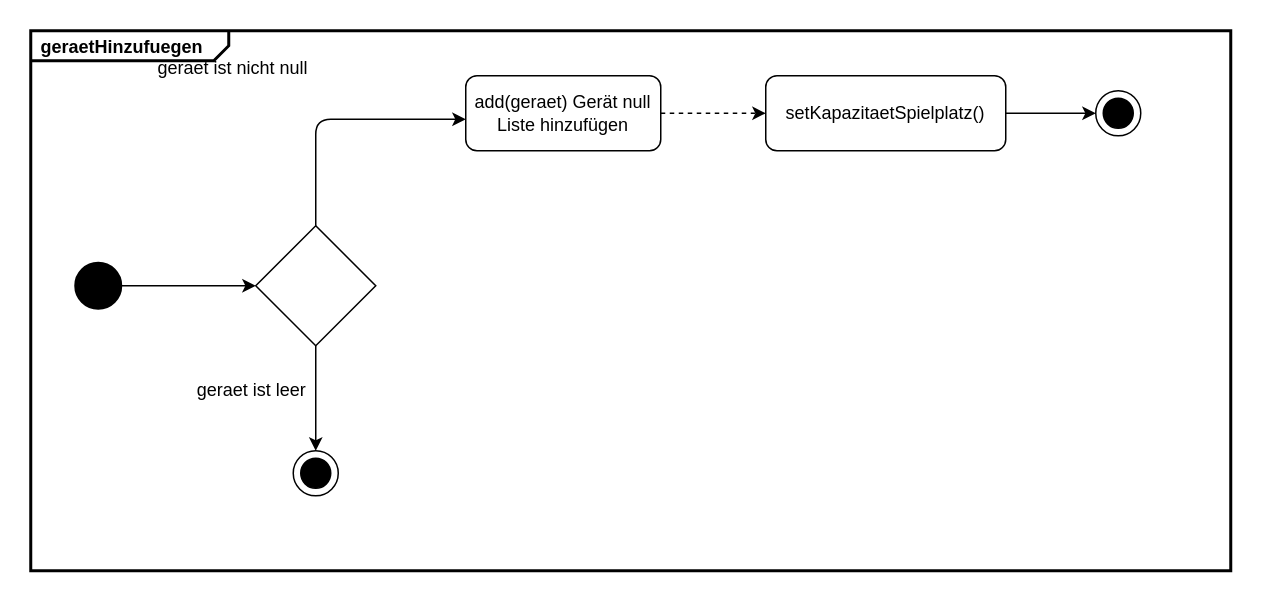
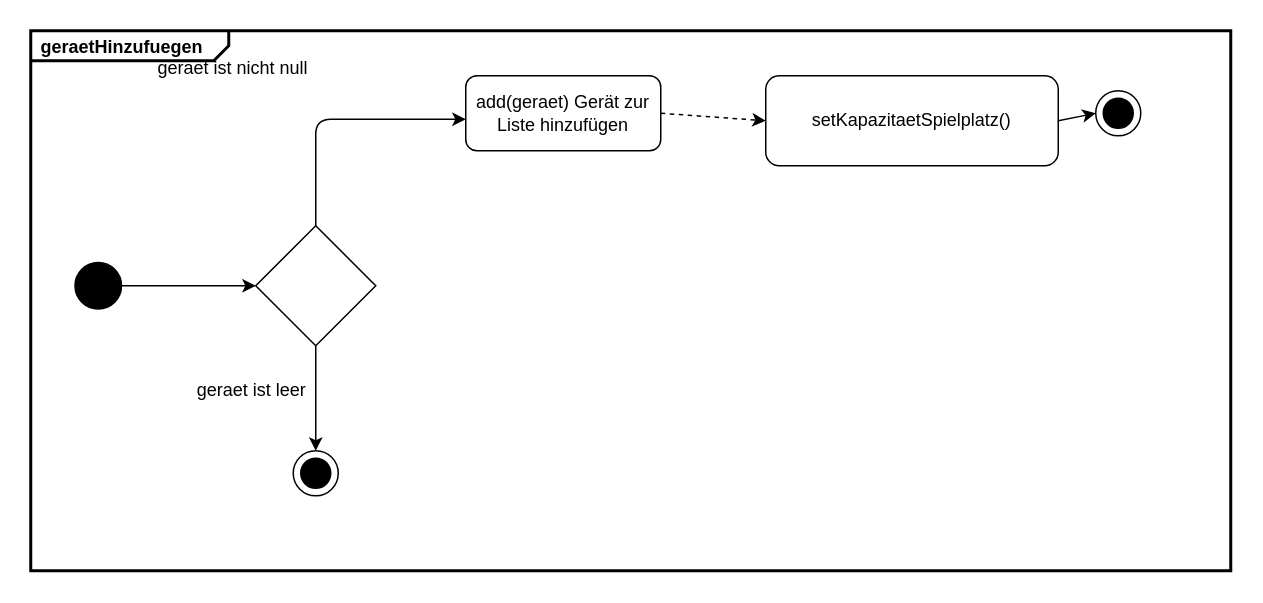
(563, 113) -> (563, 113)
(886, 113) -> (912, 121)
